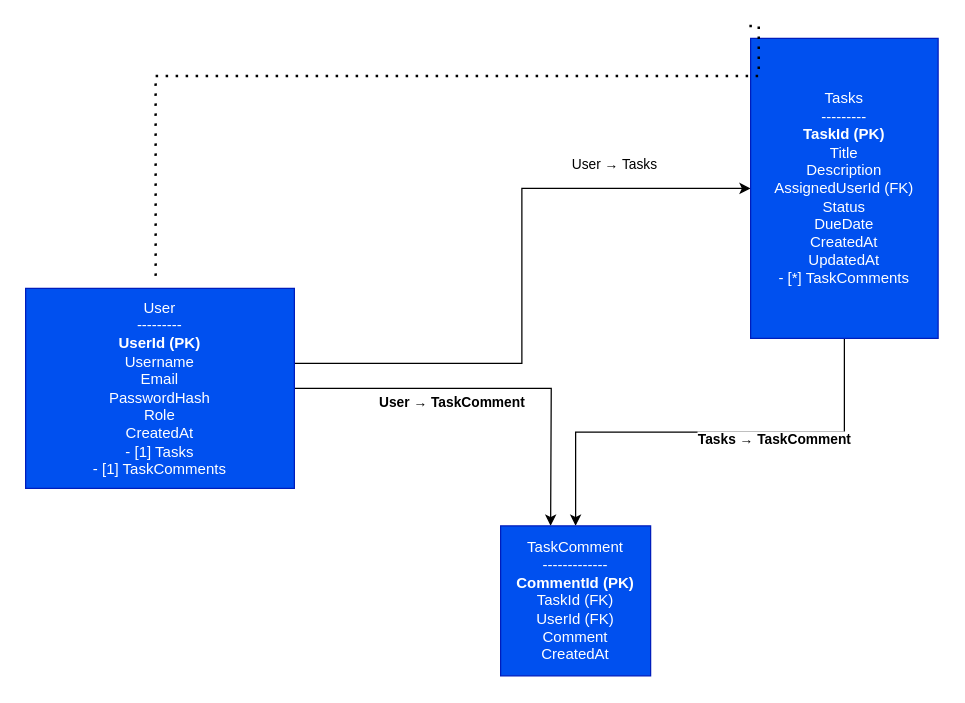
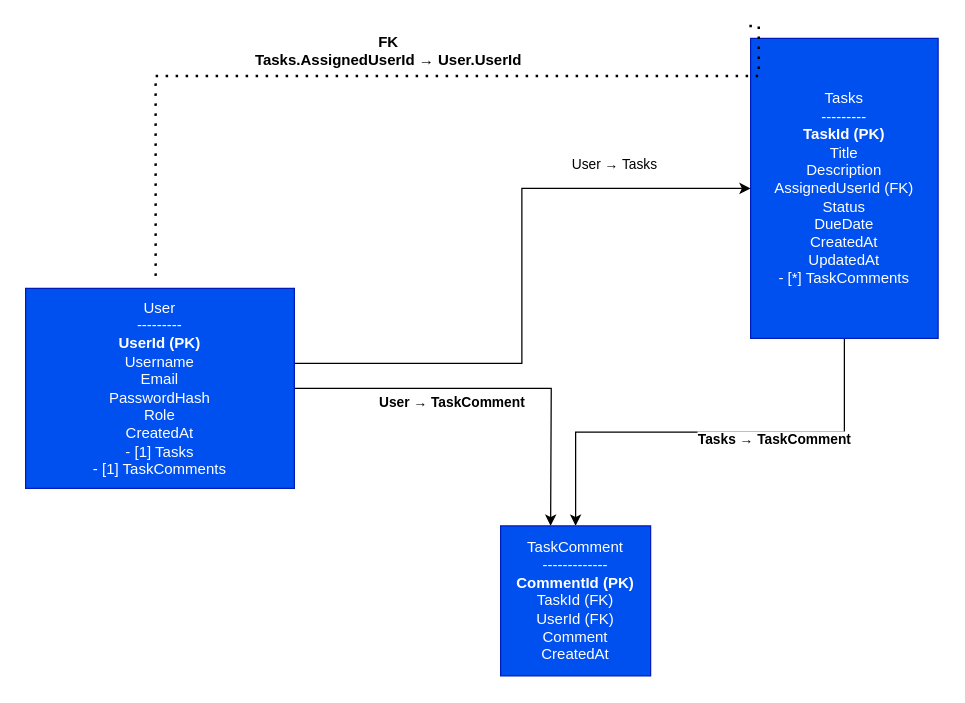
none -> (388, 51)
